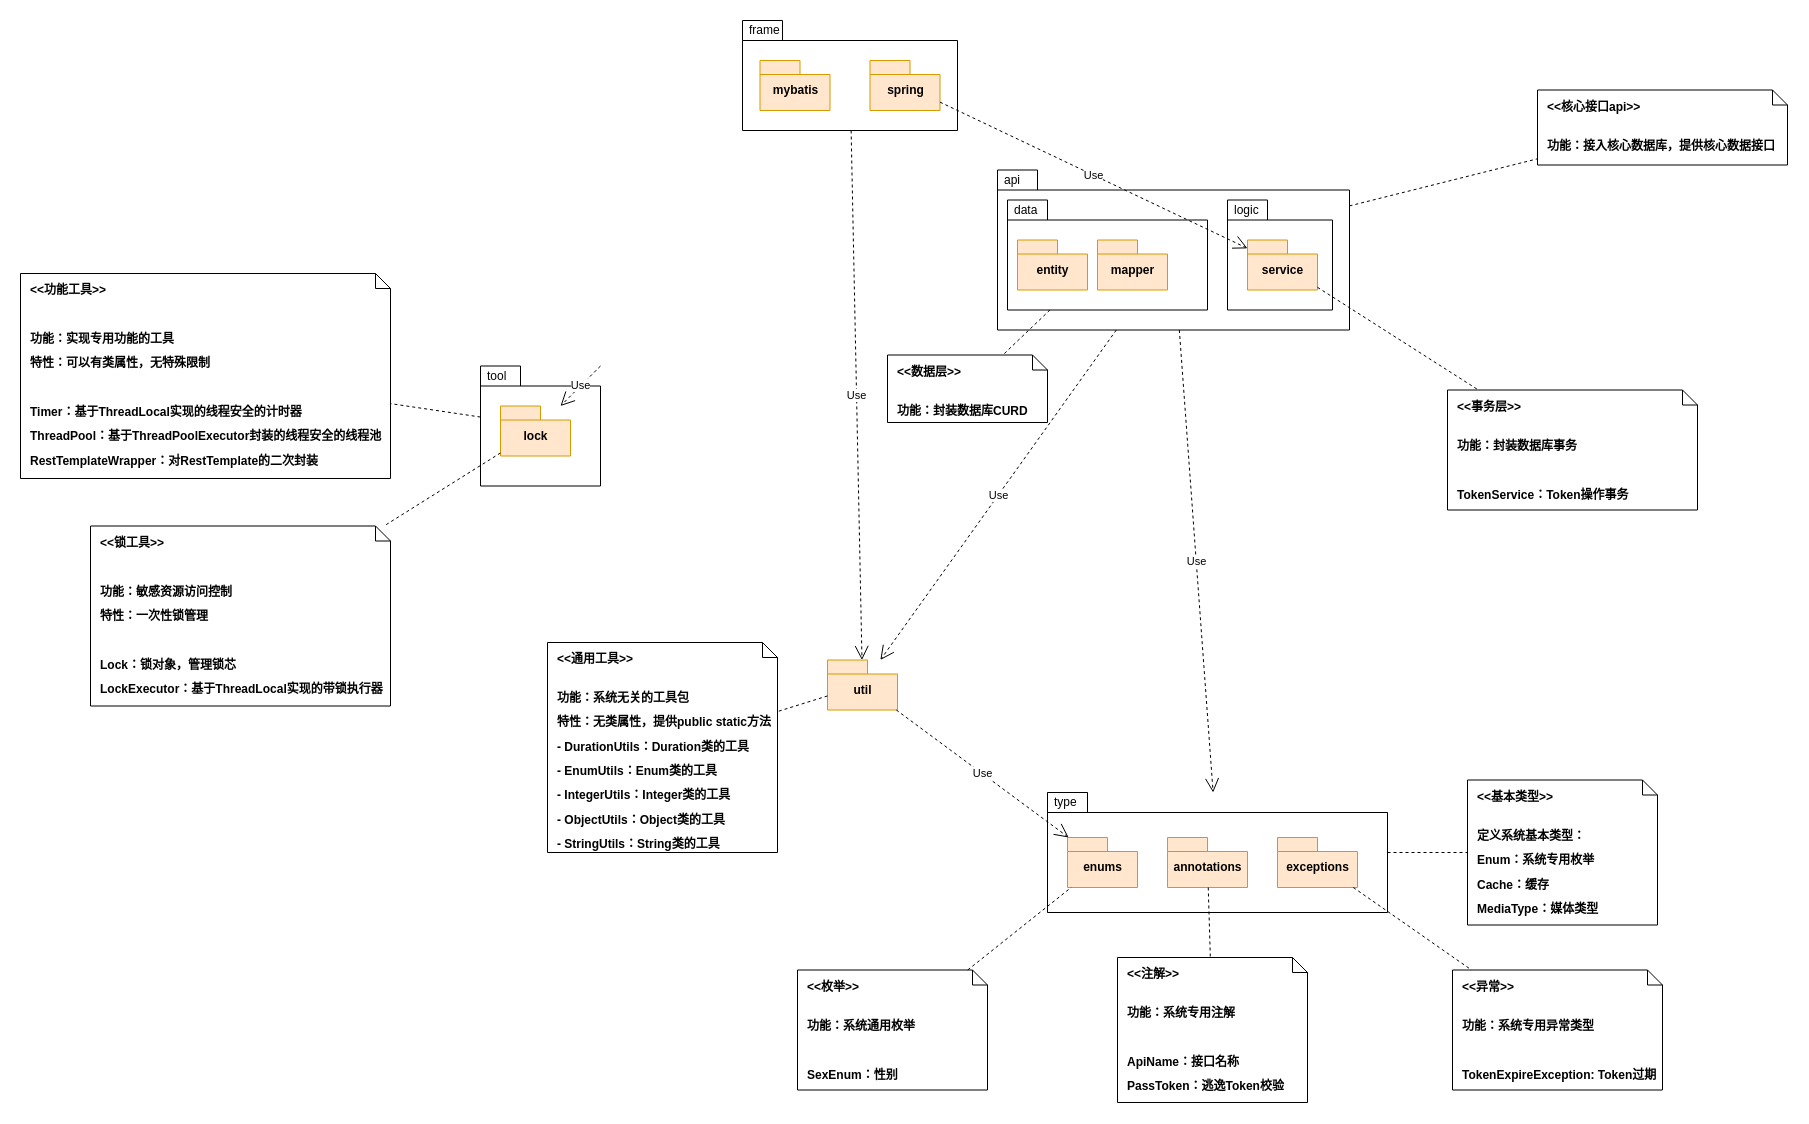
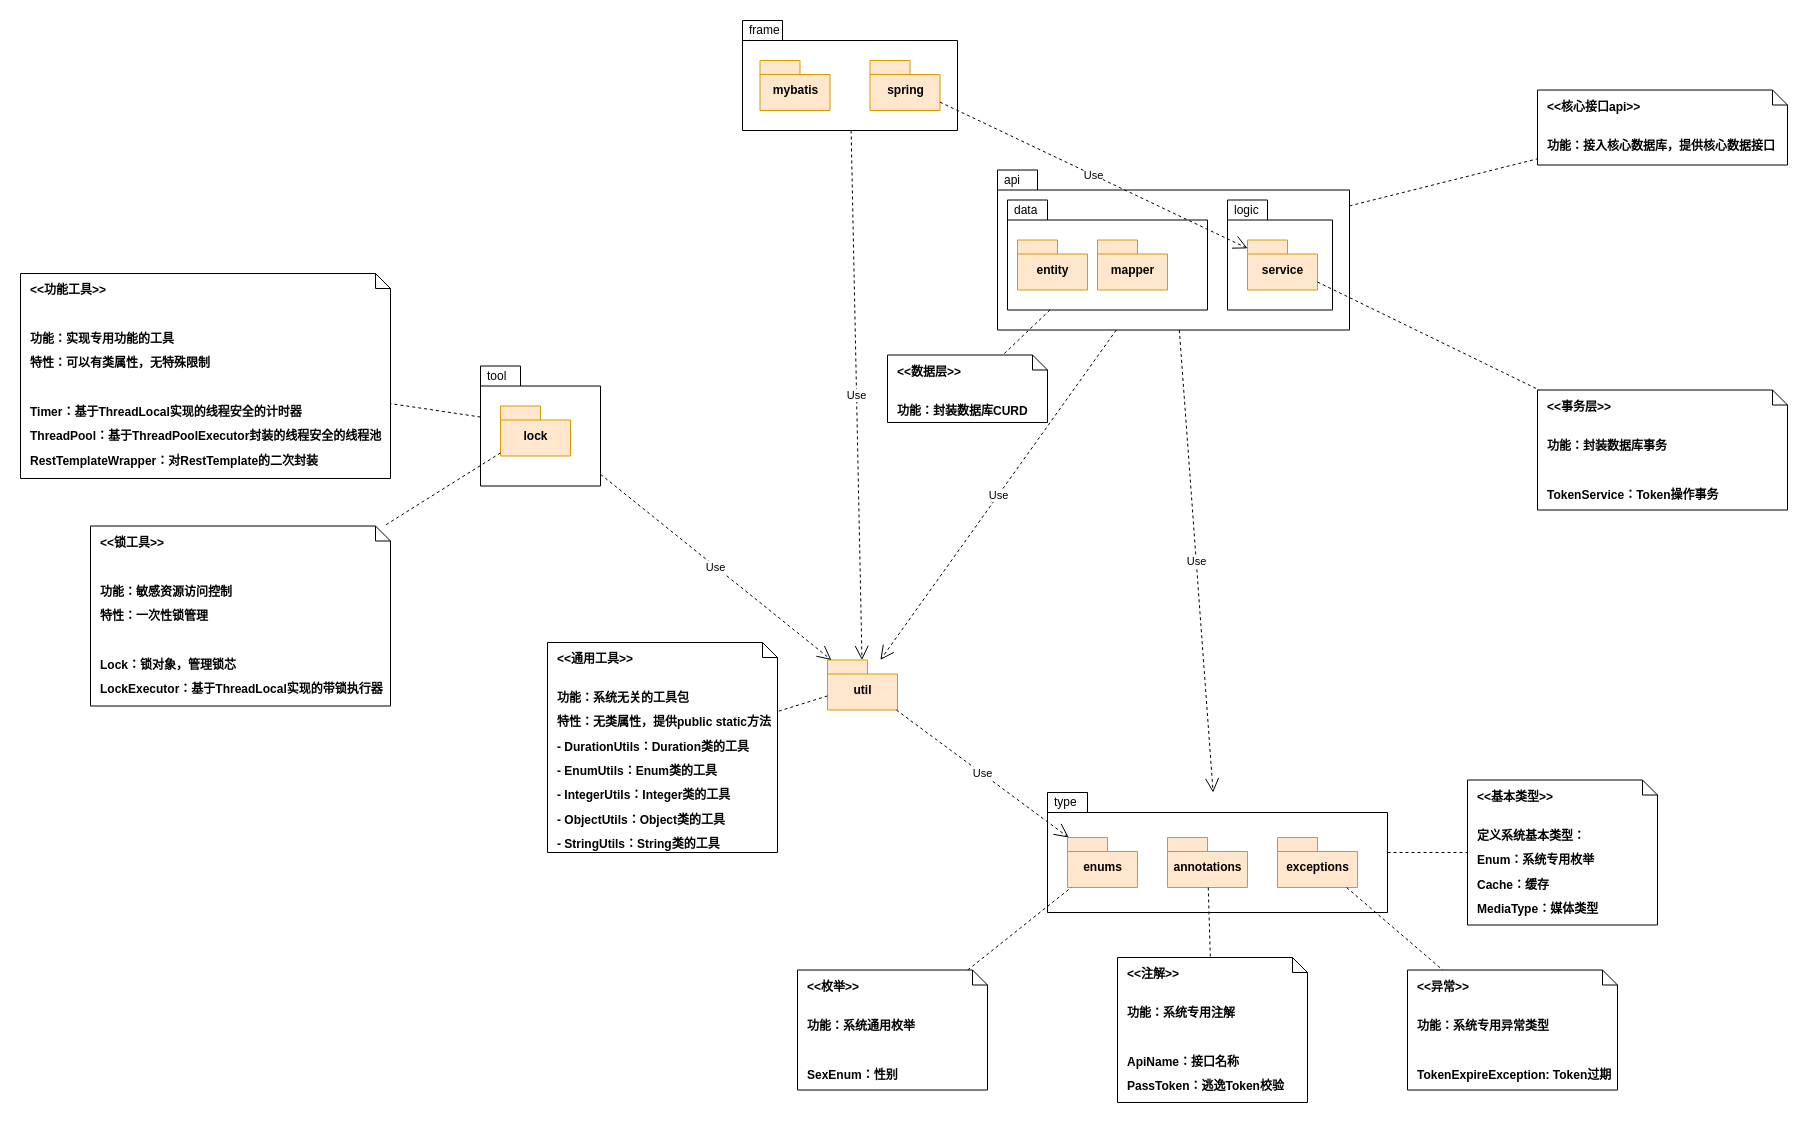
(581, 385) -> (715, 566)
(1573, 450) -> (1663, 450)
(1558, 1030) -> (1513, 1030)
